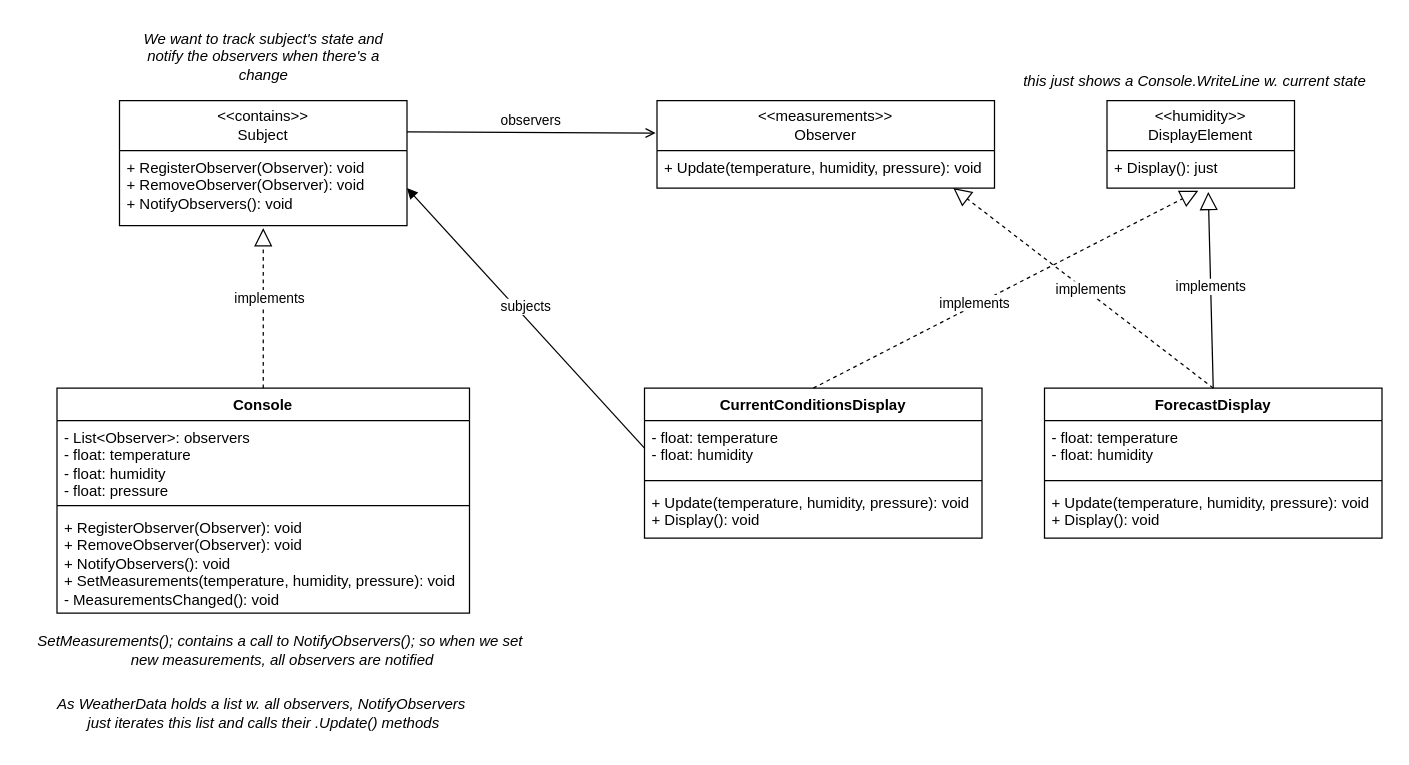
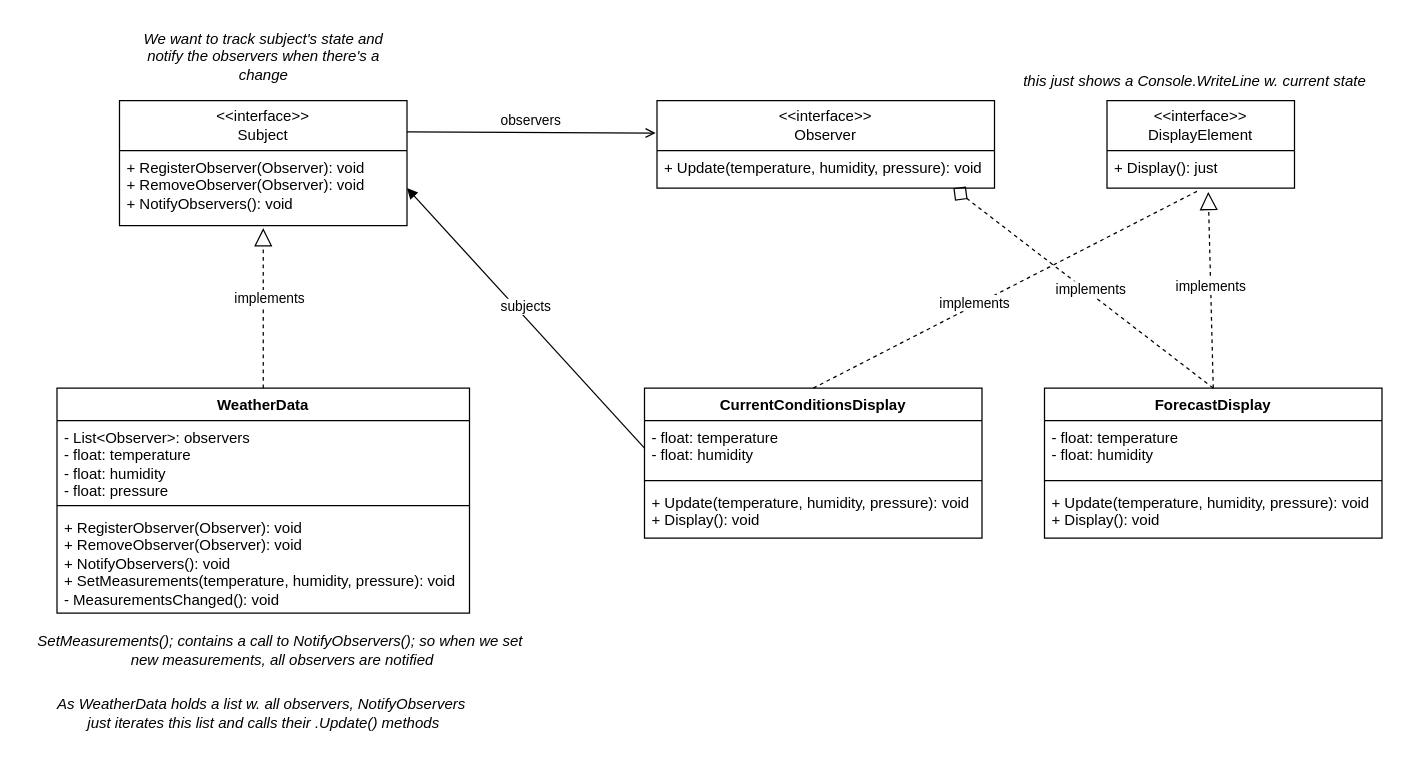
(263, 126) -> (263, 126)
(826, 126) -> (826, 126)
(1201, 126) -> (1201, 126)
(968, 199) -> (968, 199)
(1182, 199) -> (1189, 195)
(1212, 341) -> (1212, 341)
(263, 406) -> (263, 406)
